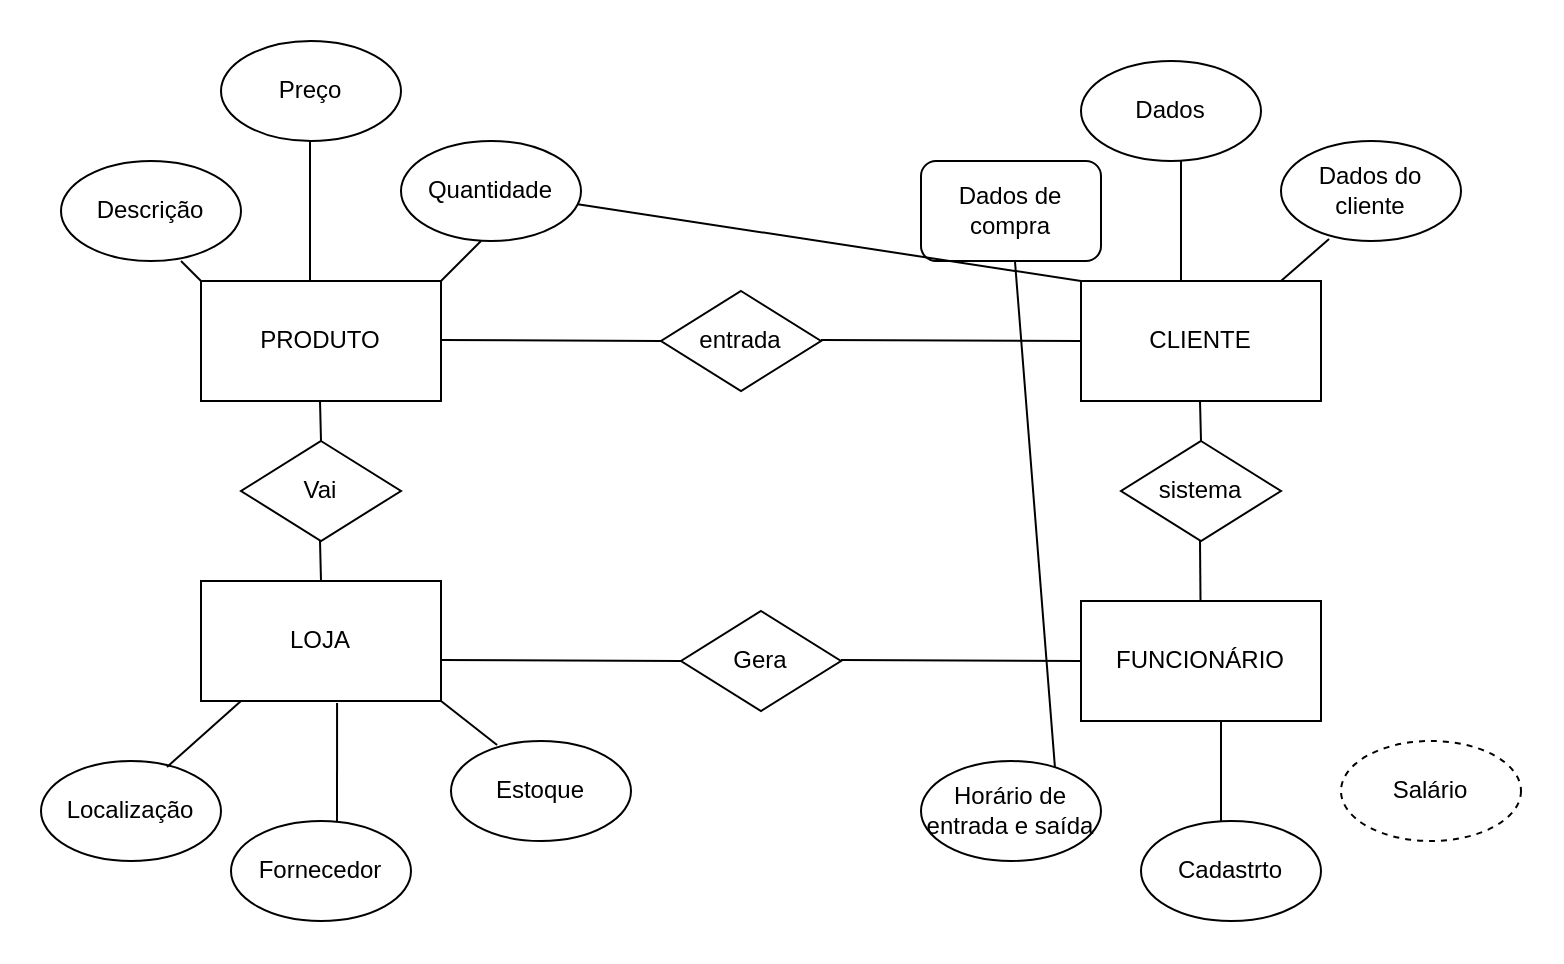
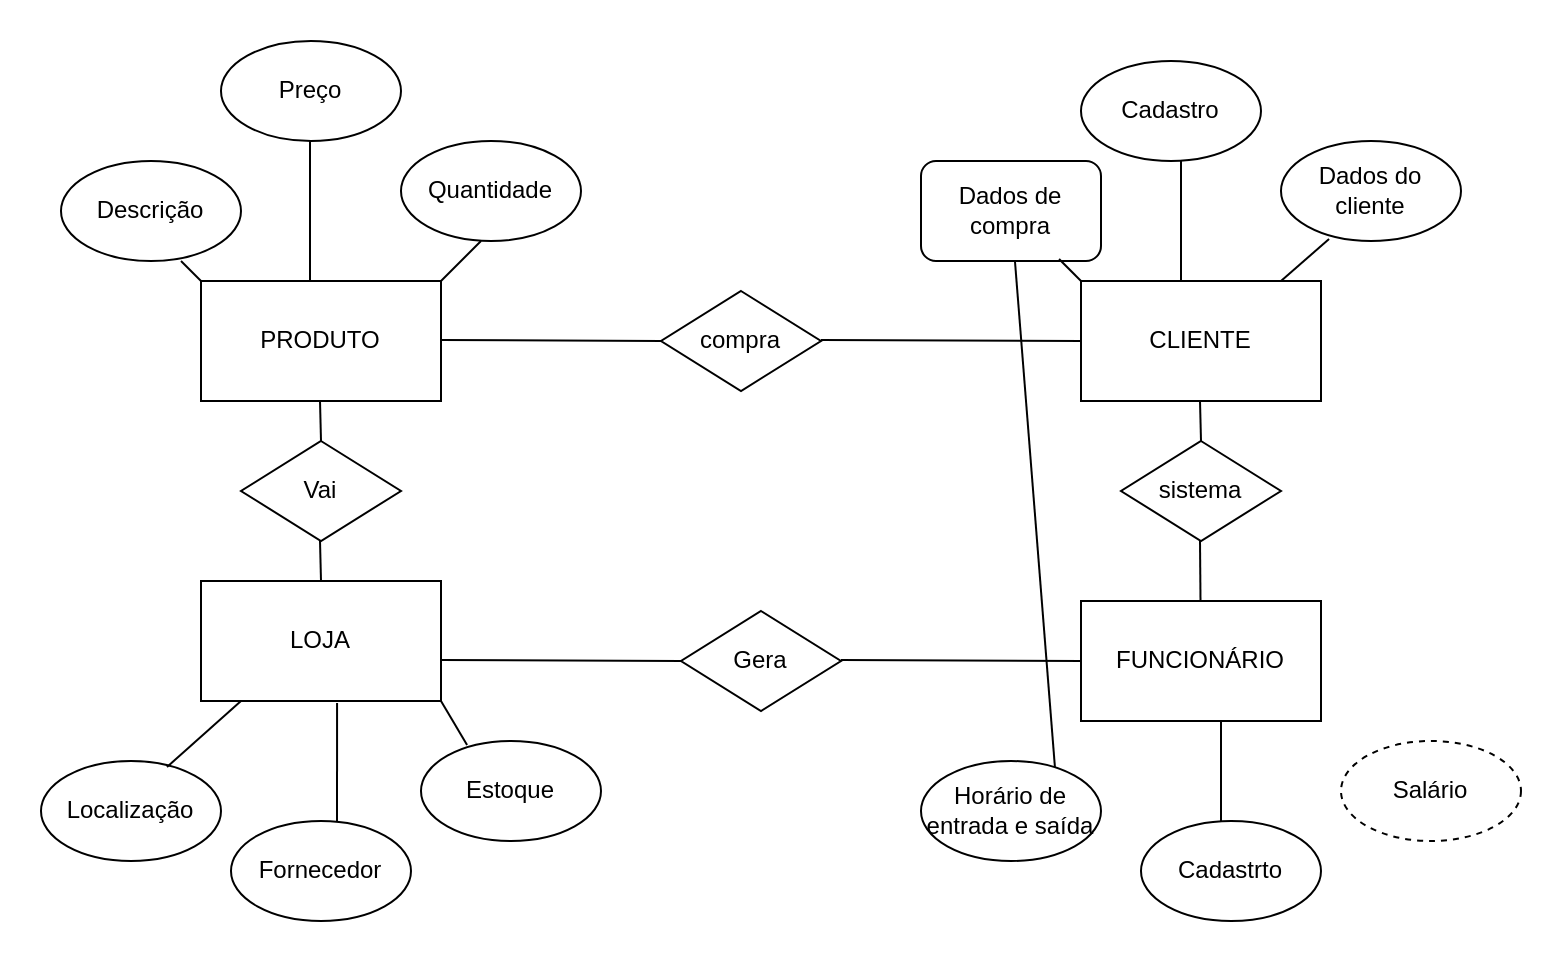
(1171, 111) -> (1171, 111)
(830, 243) -> (1070, 270)
(741, 341) -> (741, 341)
(541, 791) -> (511, 791)
